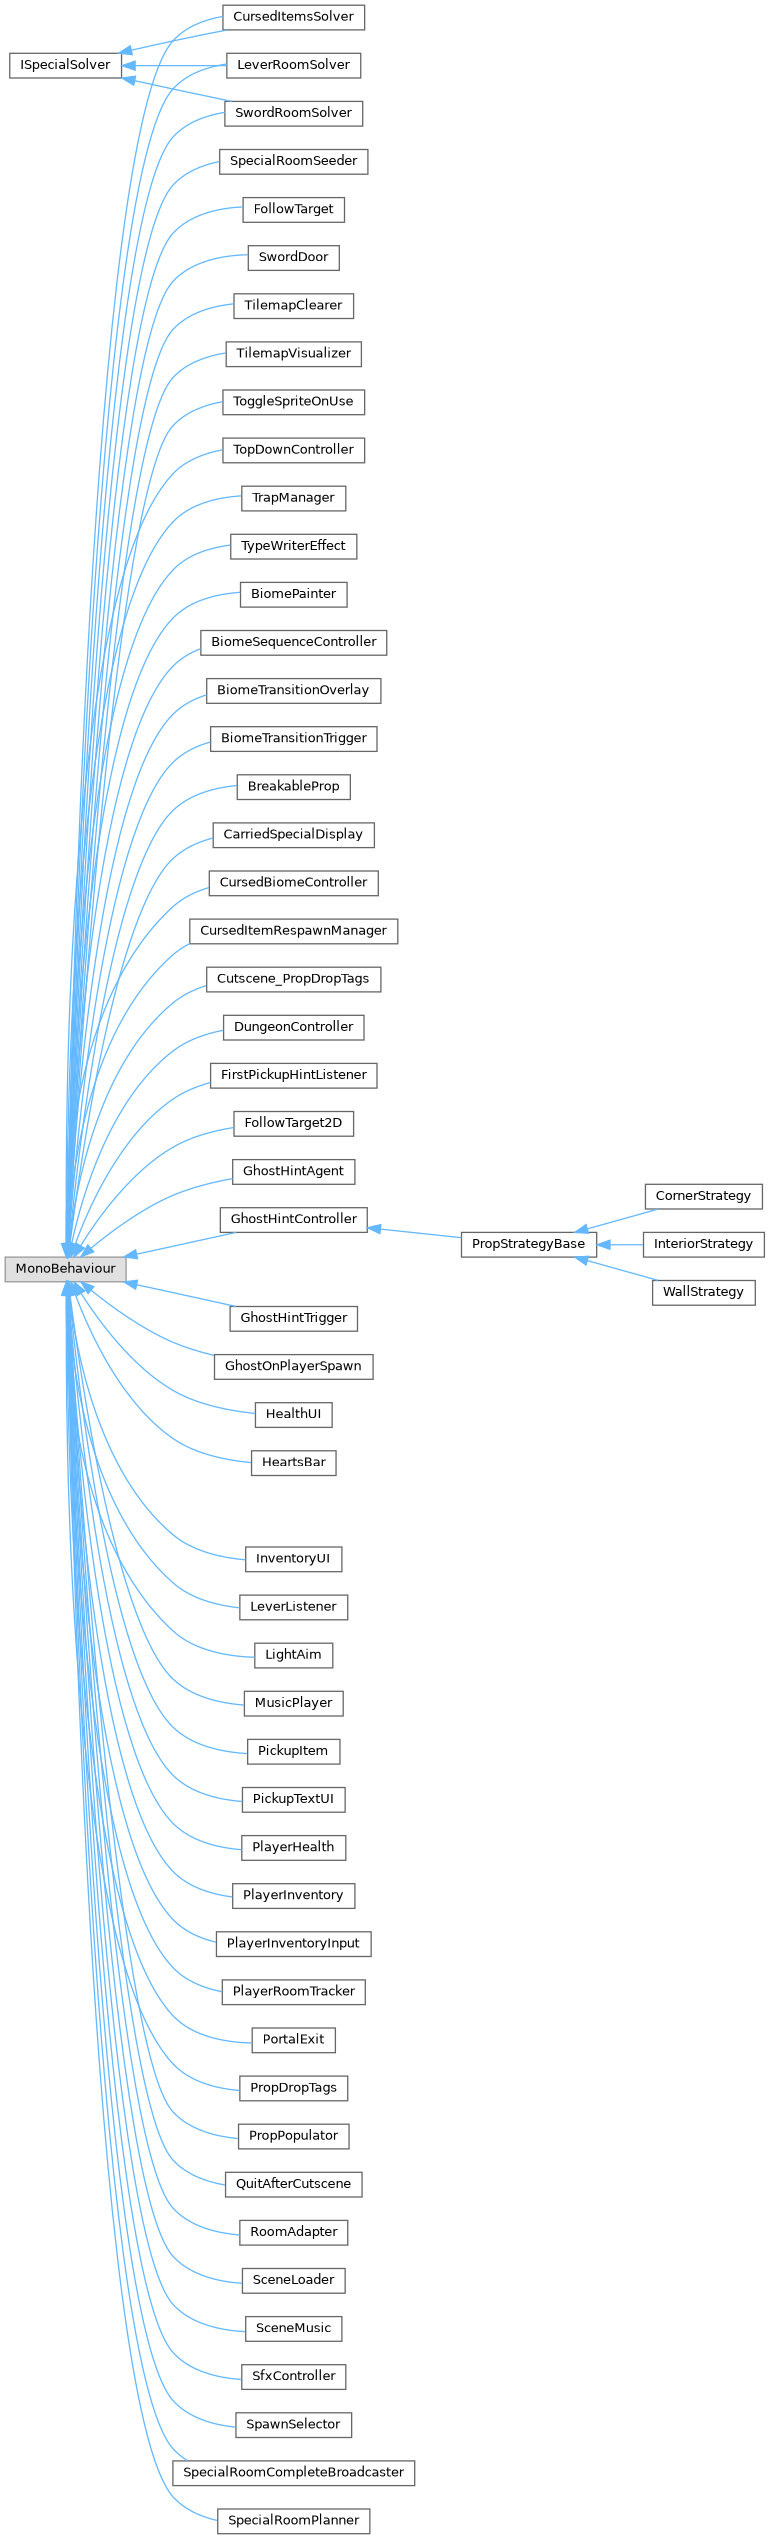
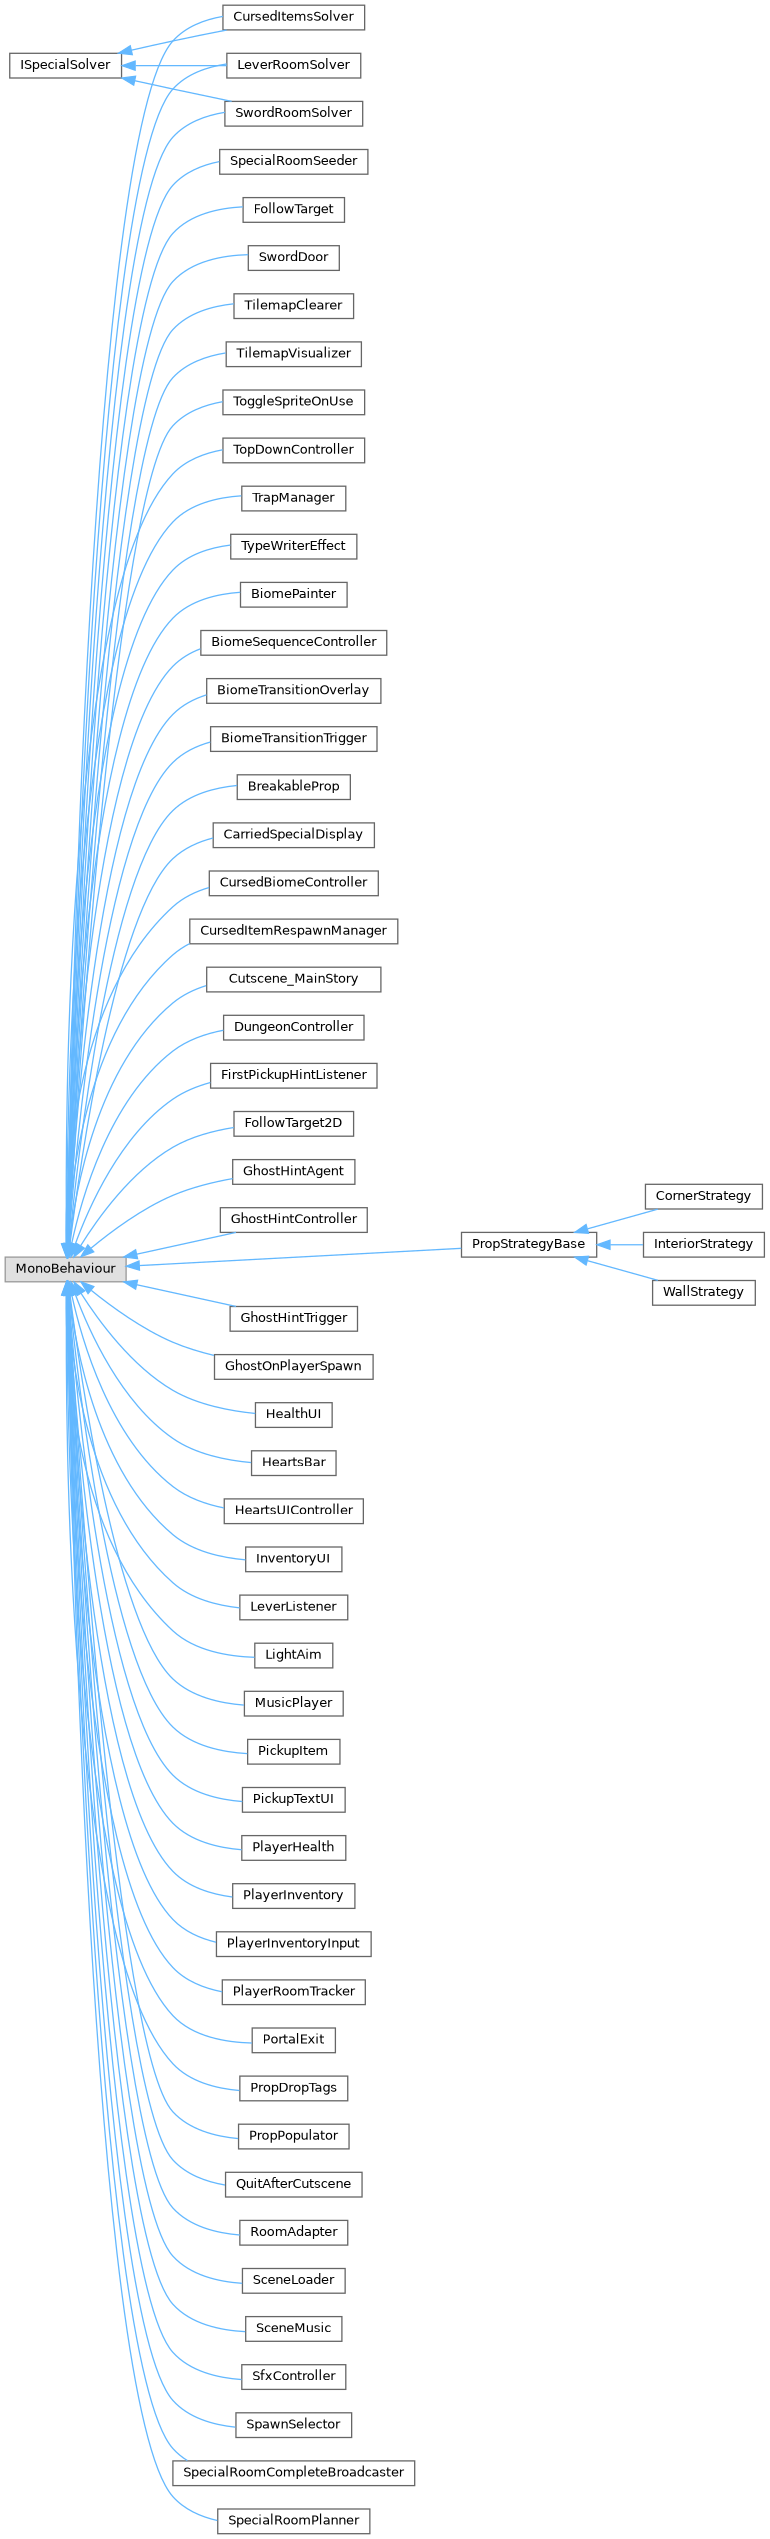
(294, 980) -> (294, 980)
(421, 1233) -> (300, 1257)
none -> (294, 1511)
